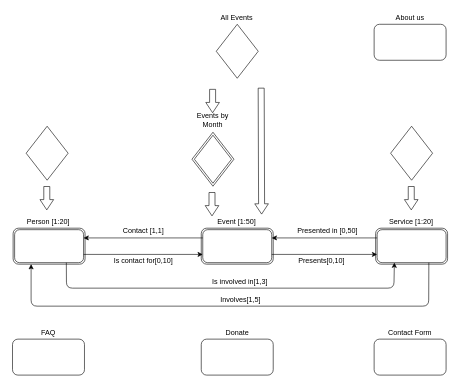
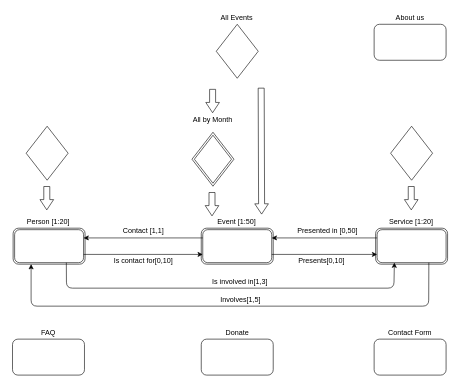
(213, 120) -> (213, 120)
